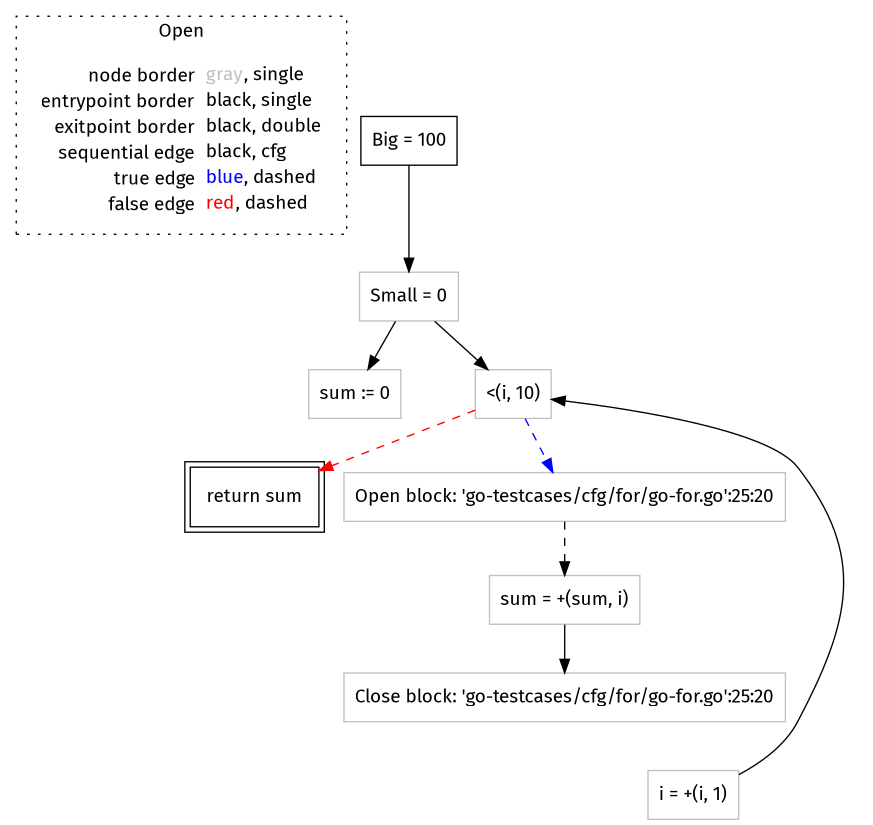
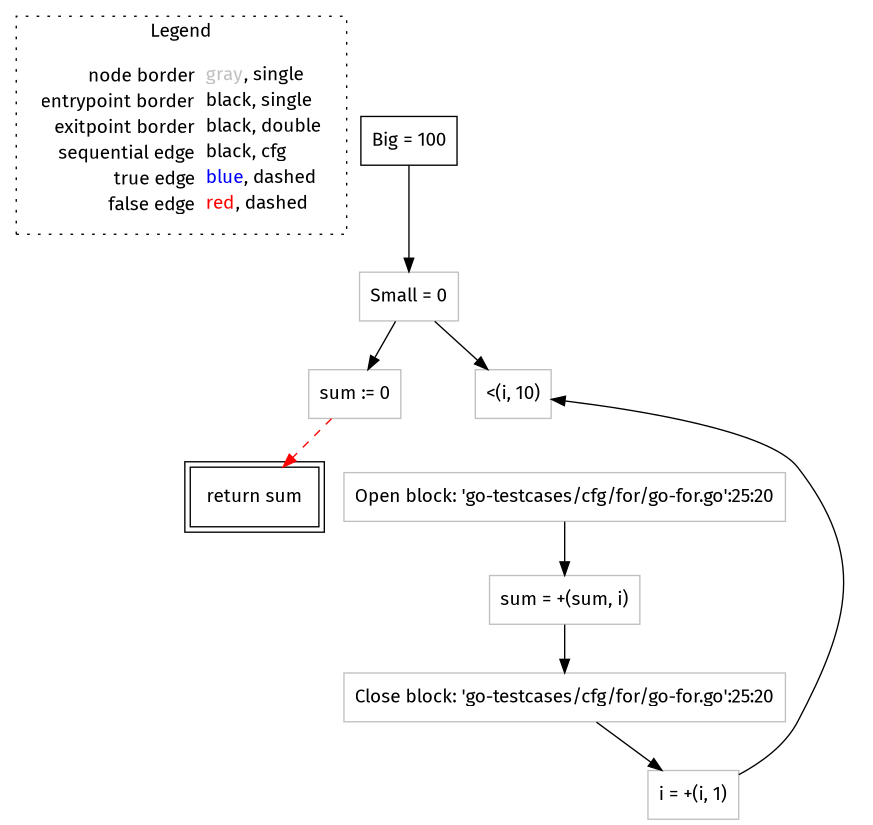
(181, 32) -> (181, 32)
(404, 438) -> (312, 438)
(536, 440) -> none
(565, 542) -> (565, 542)
none -> (624, 742)
